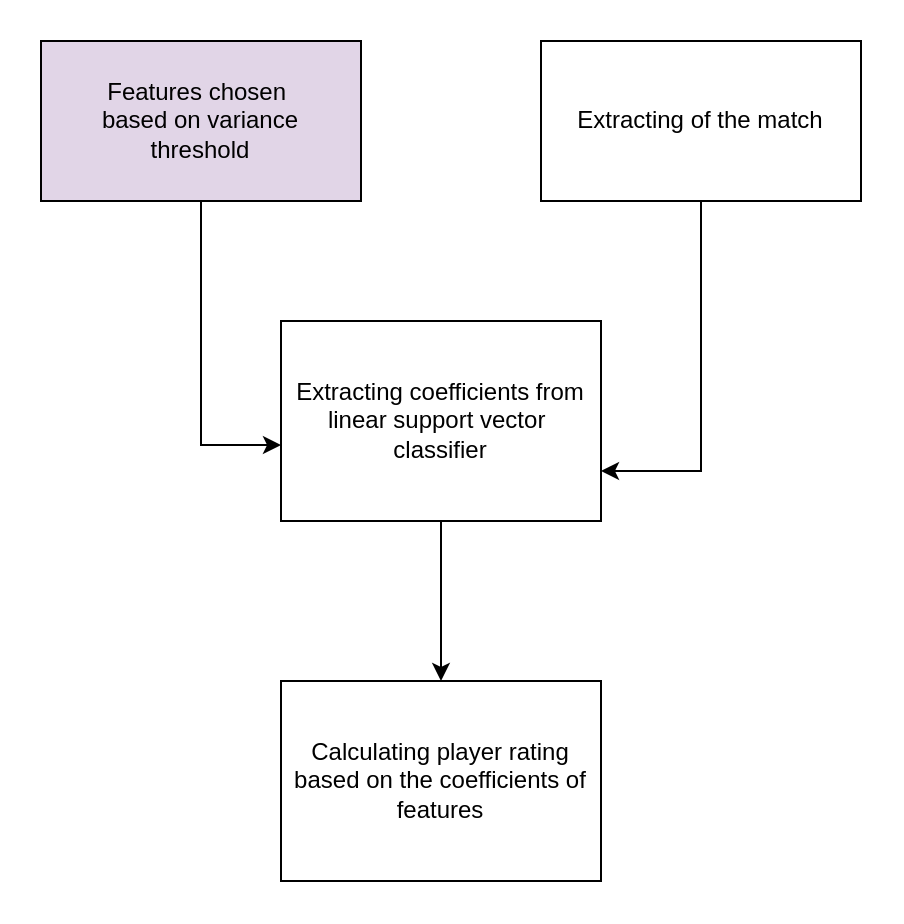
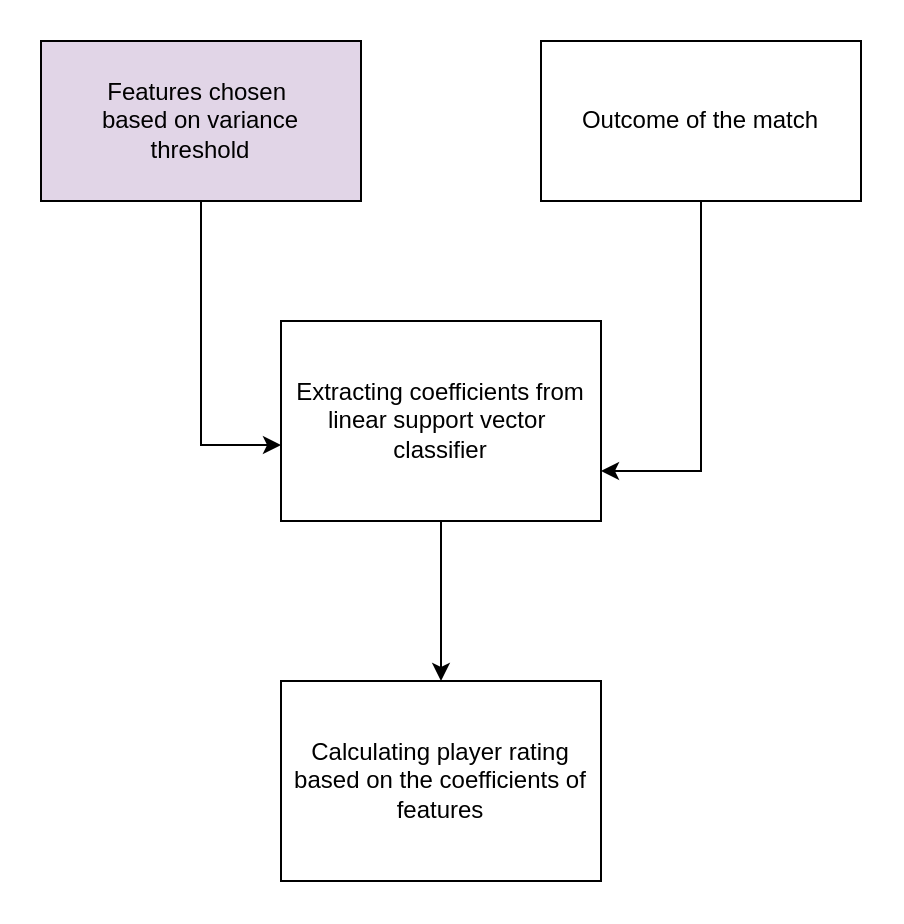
(701, 121) -> (701, 121)
